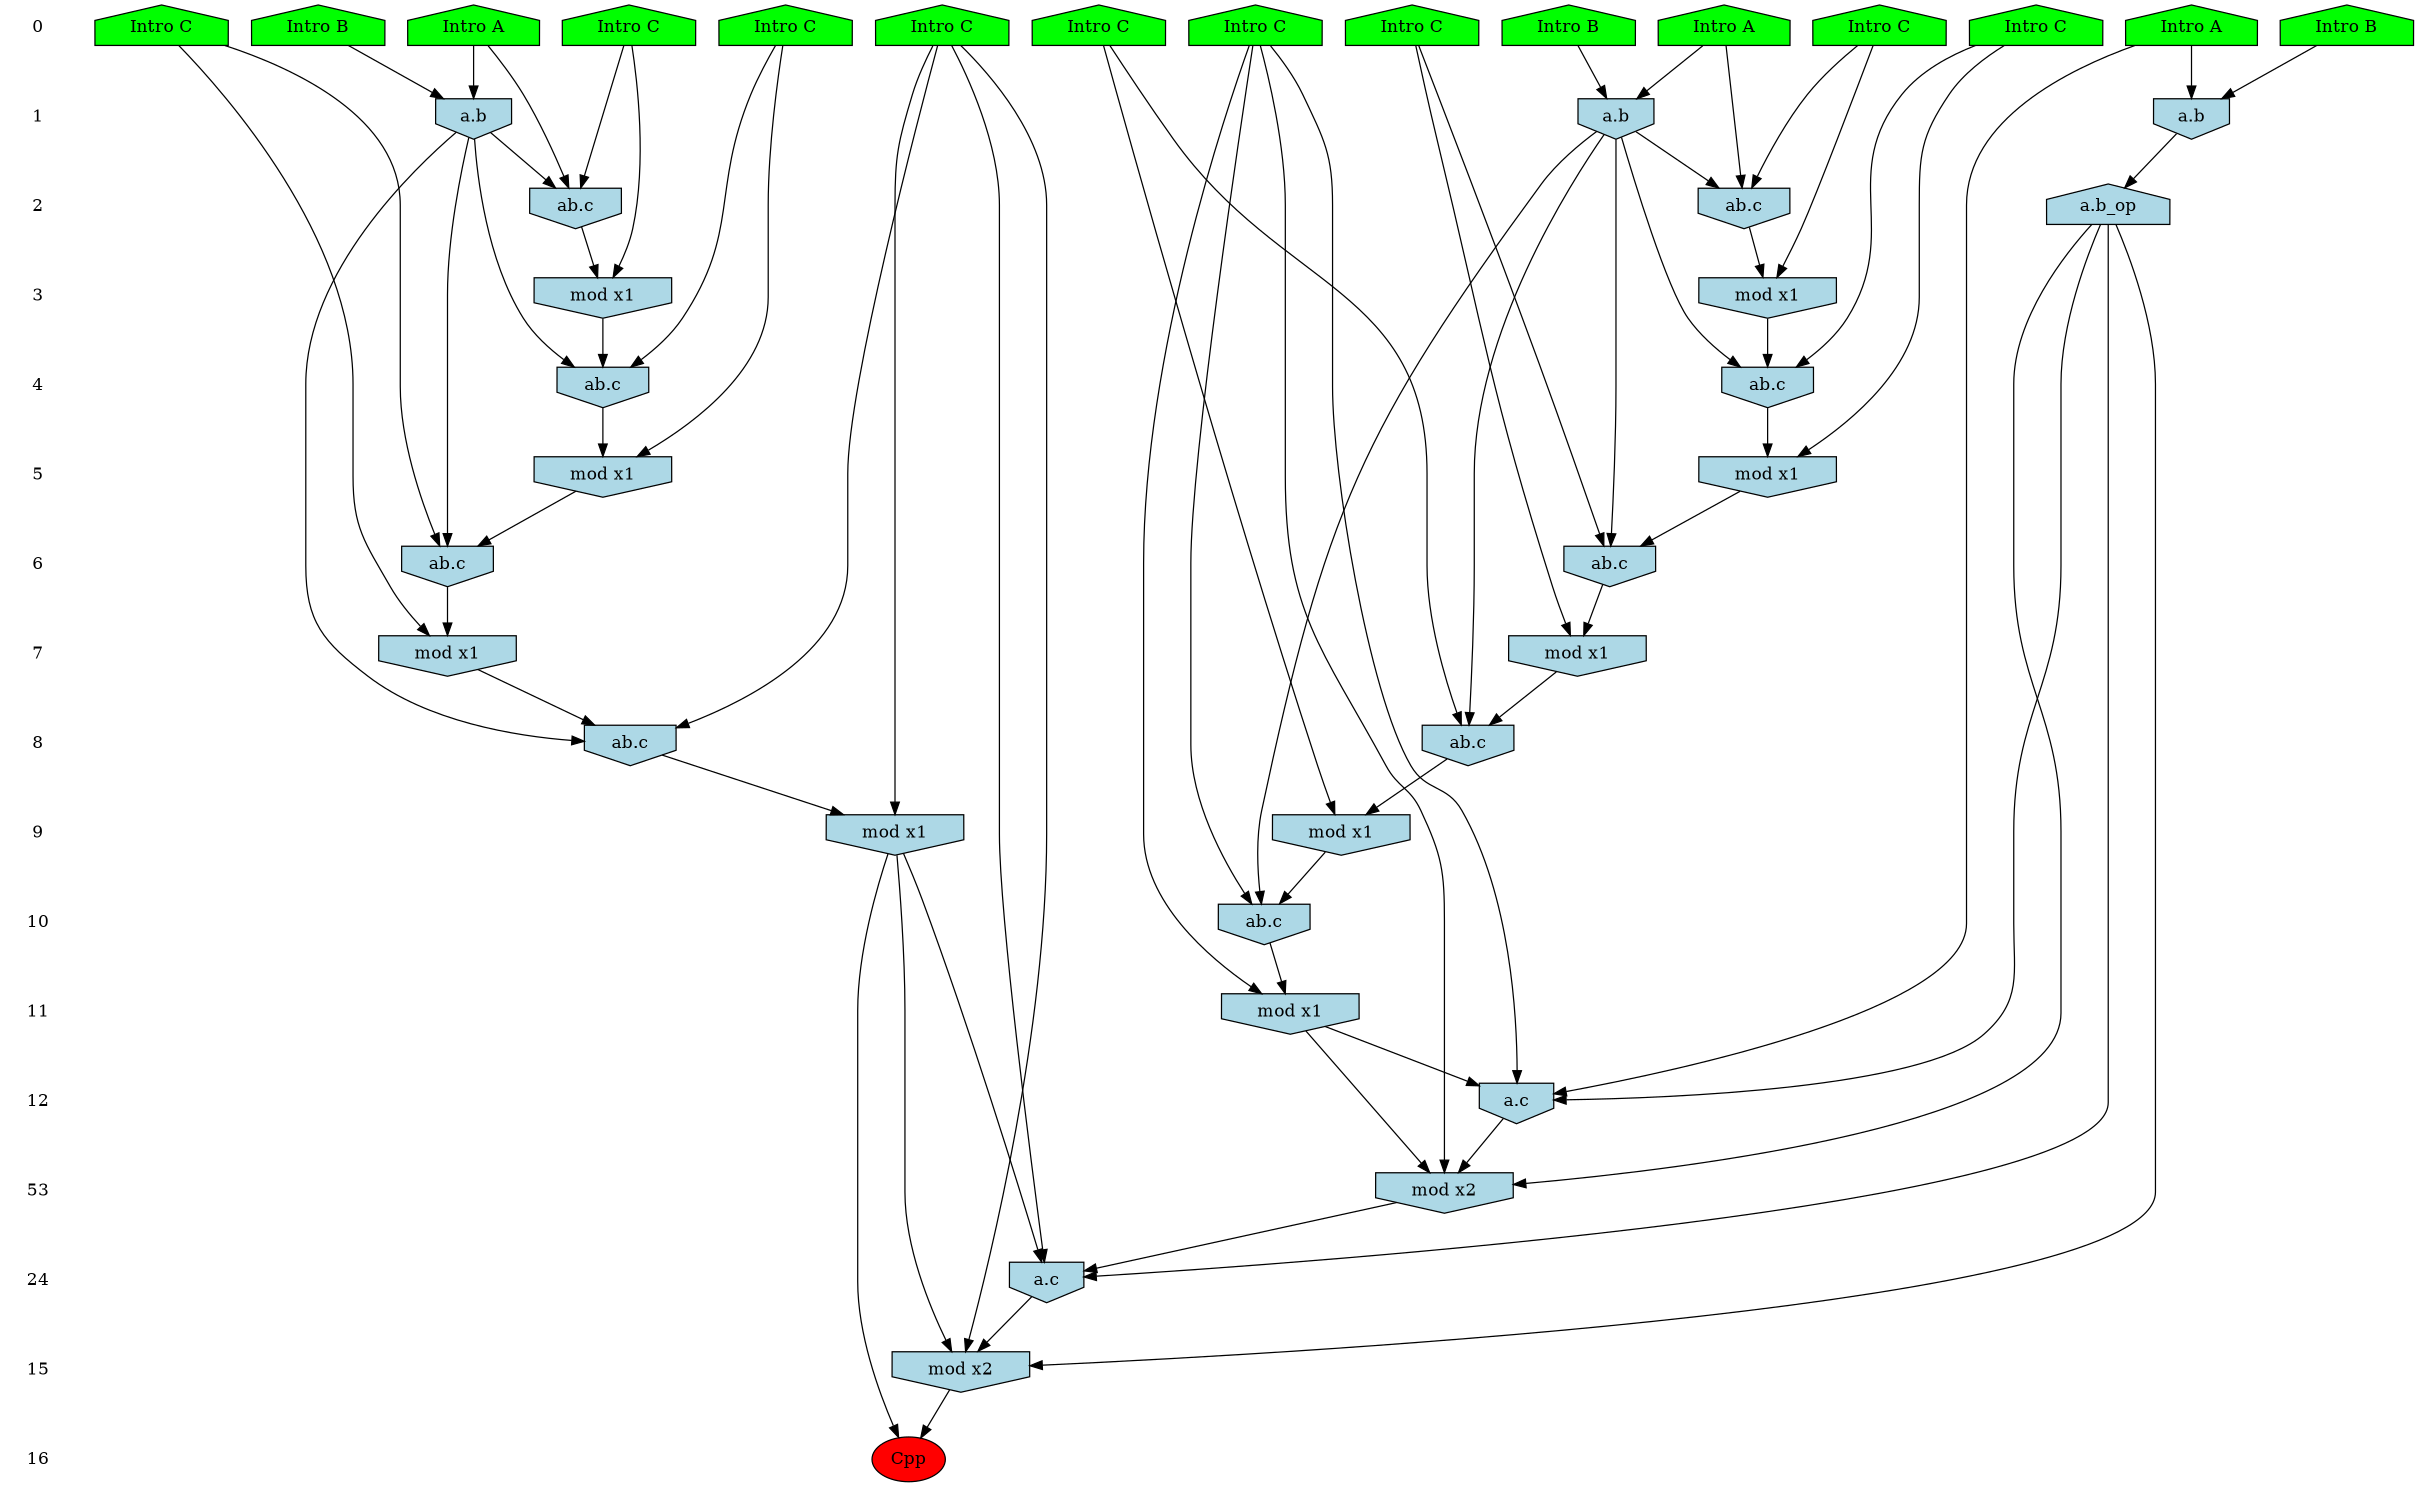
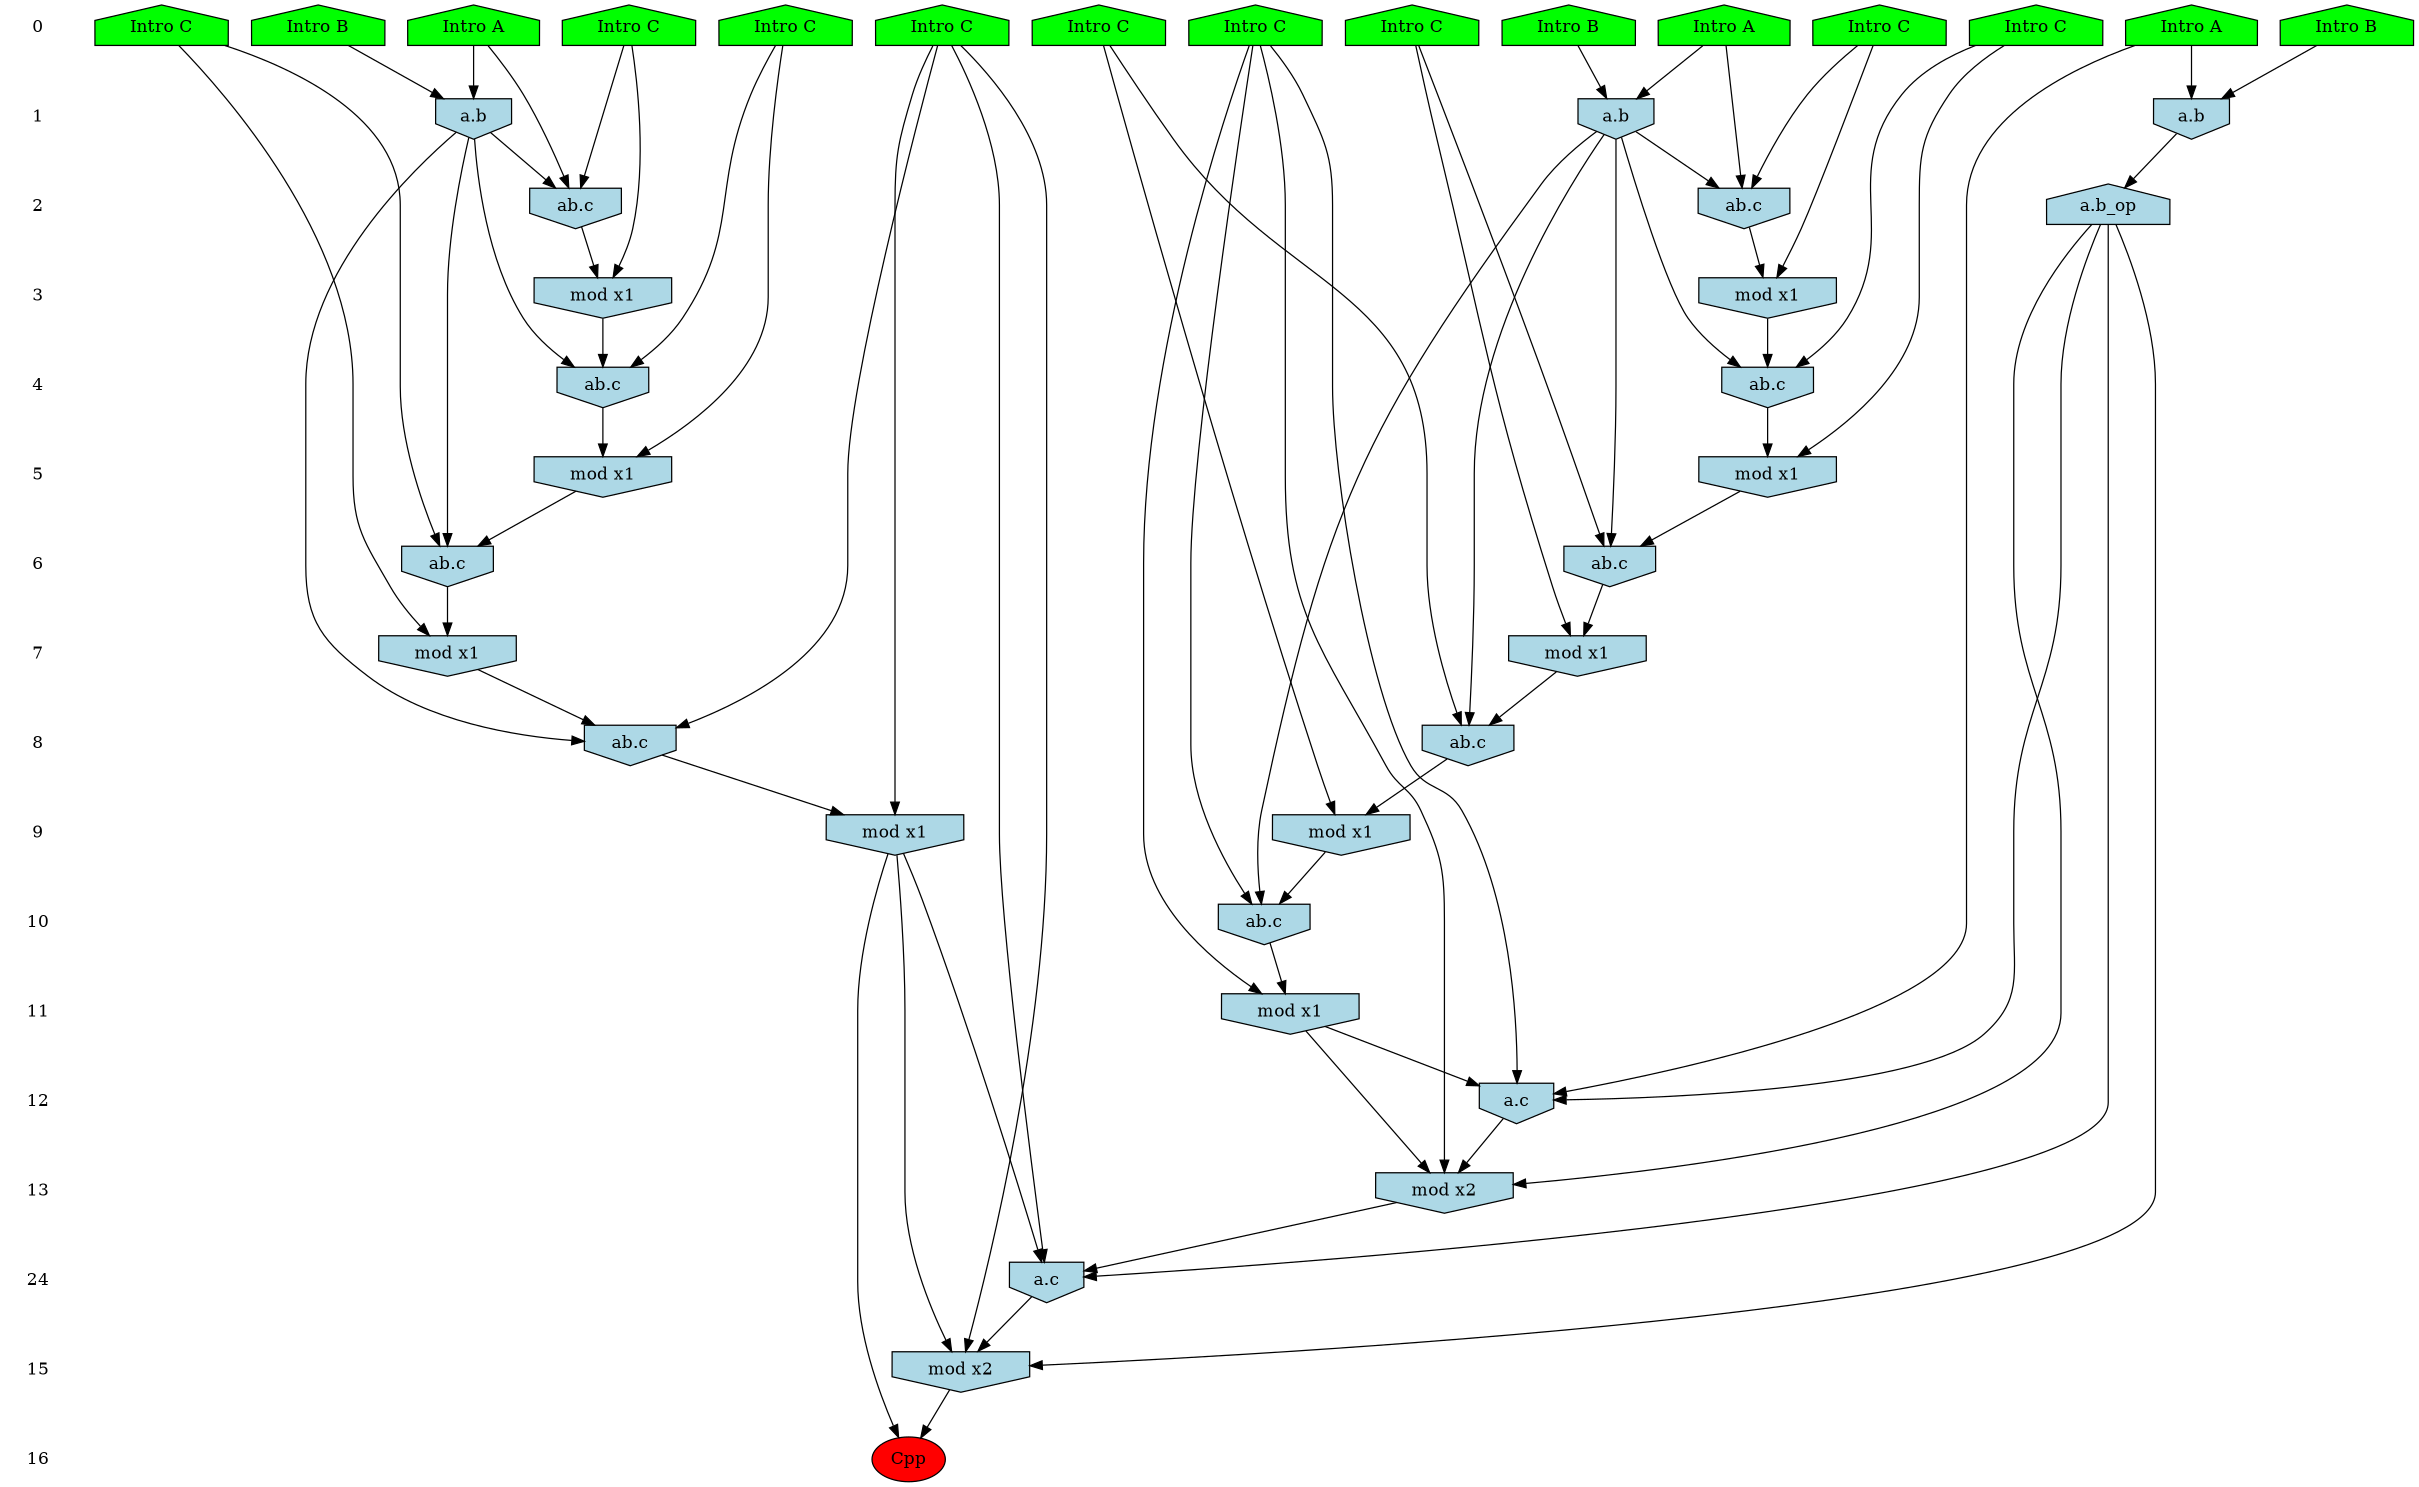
(39, 1191) -> (39, 1191)
